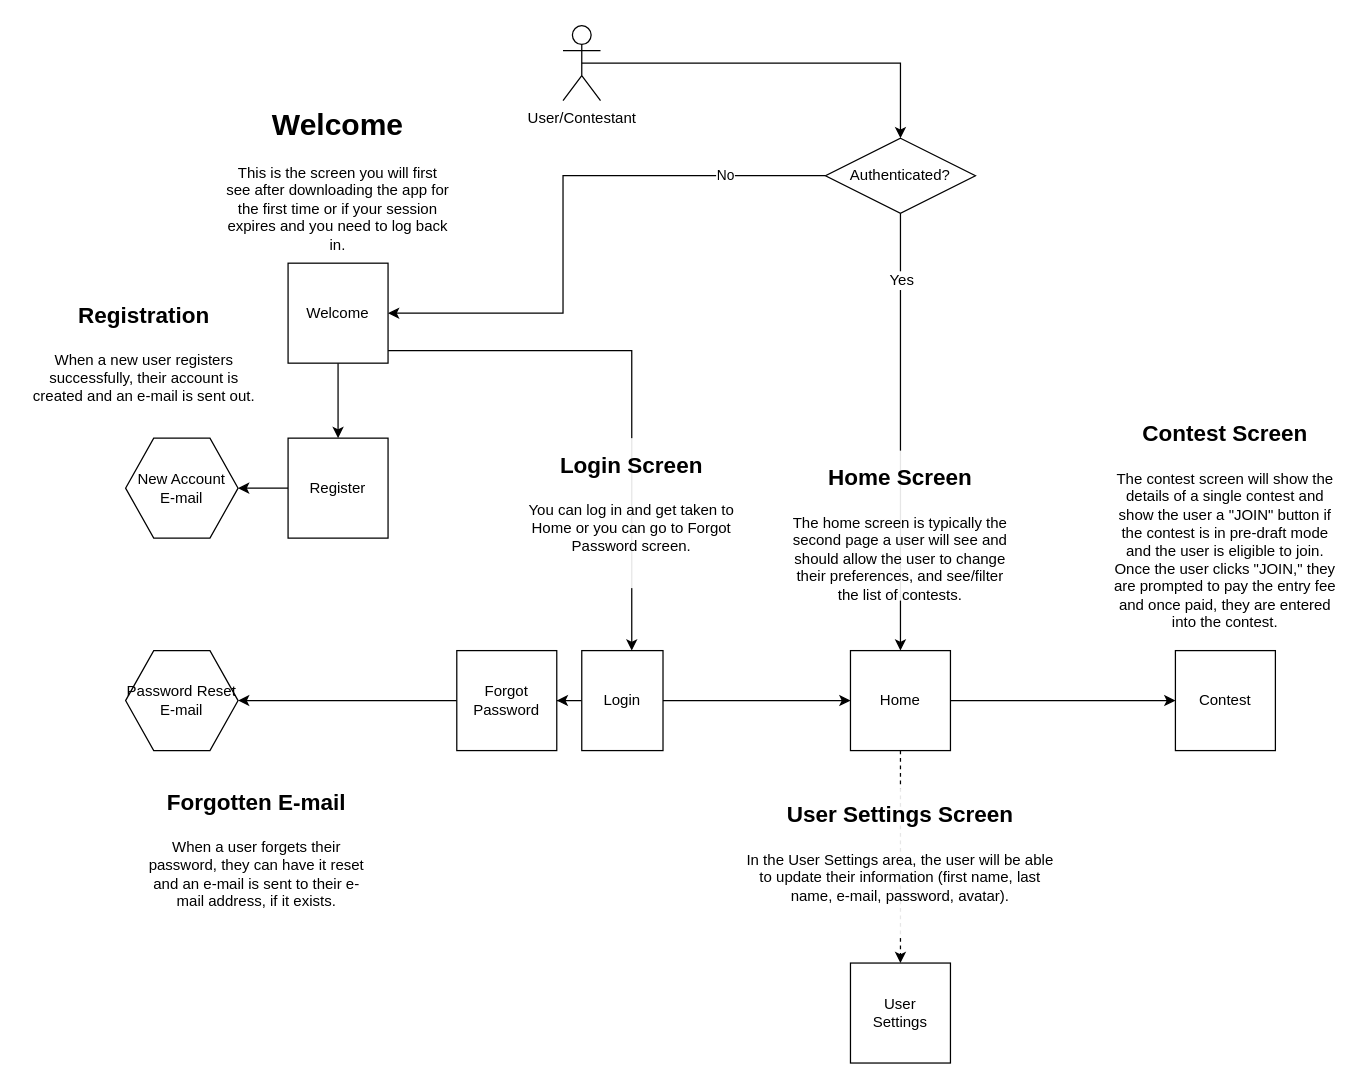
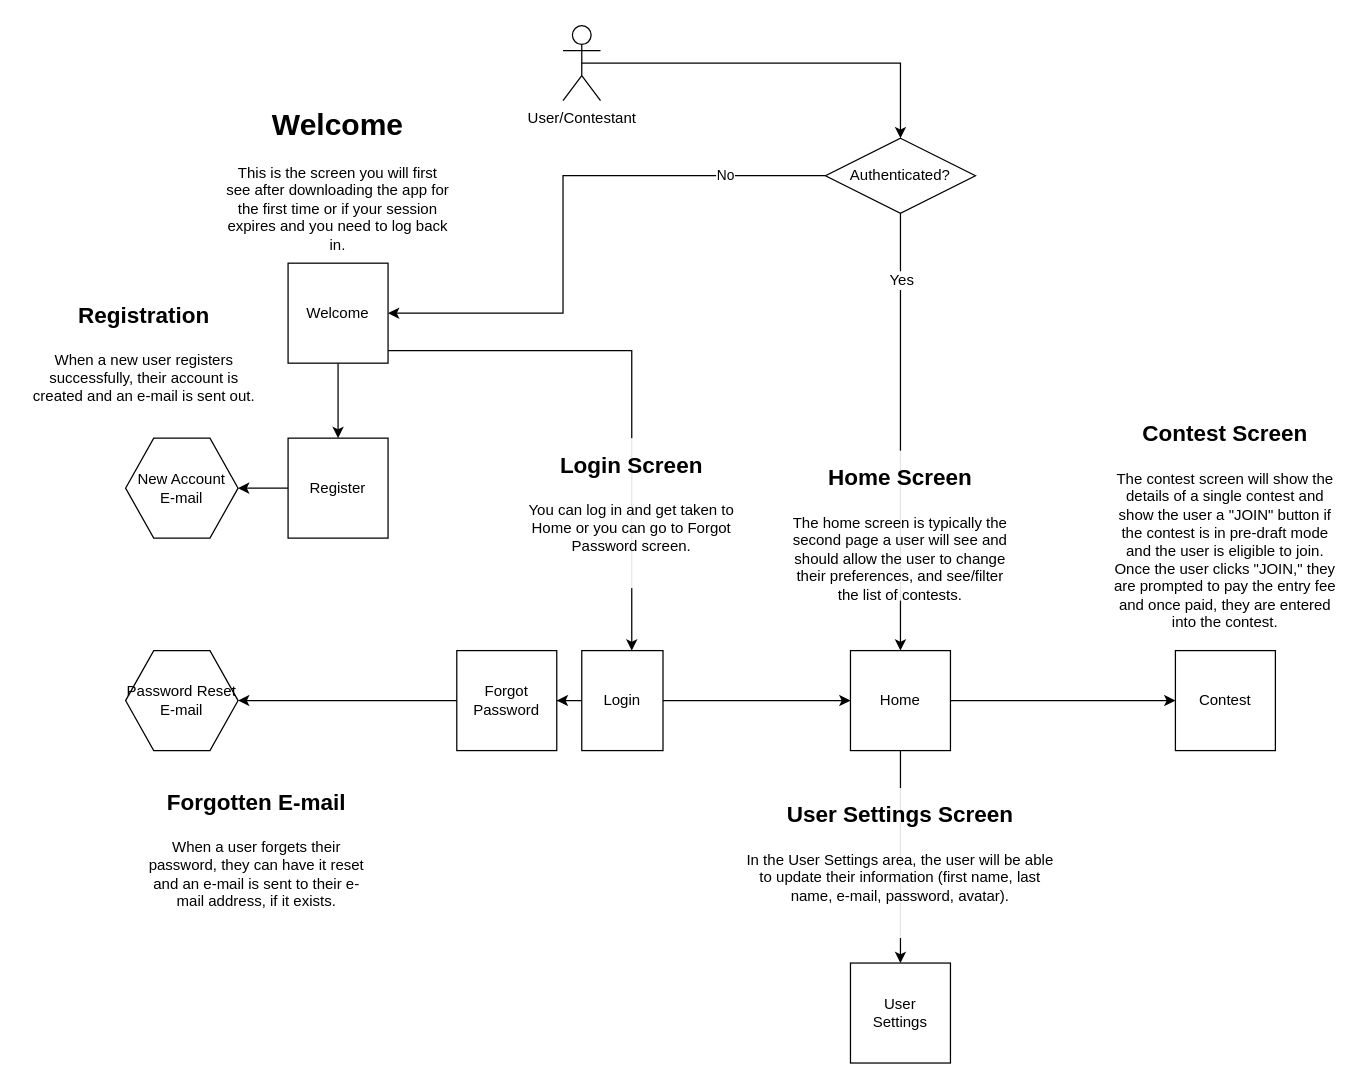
(901, 770) -> (901, 770)
